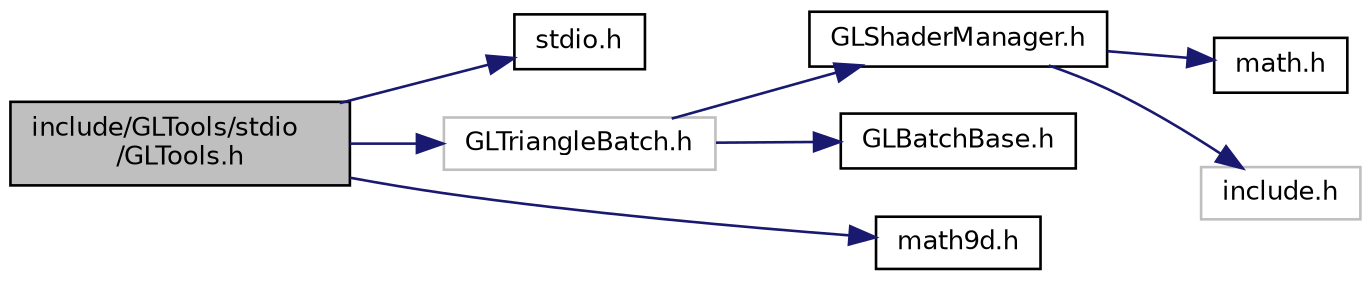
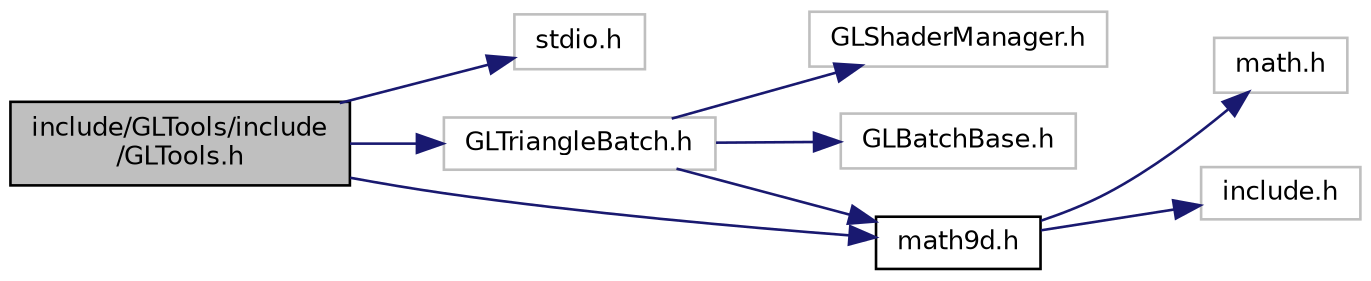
(958, 39) -> (958, 39)
(580, 42) -> (580, 42)
(1147, 55) -> (1140, 174)
(1281, 65) -> (1281, 65)
(1138, 104) -> (1108, 220)
(958, 141) -> (958, 141)
(180, 144) -> (180, 144)
none -> (763, 192)
